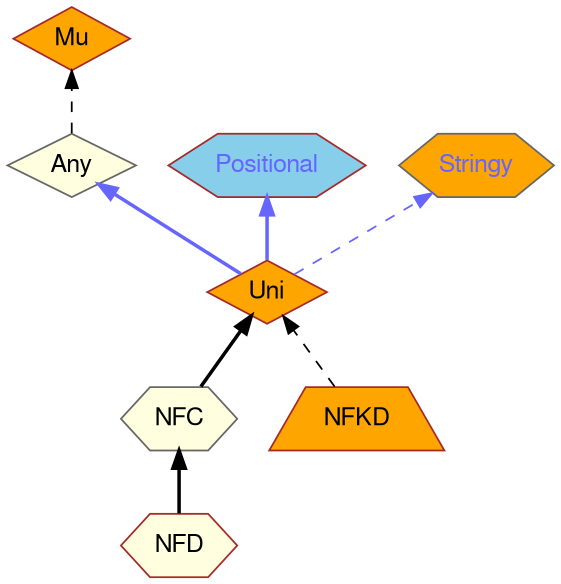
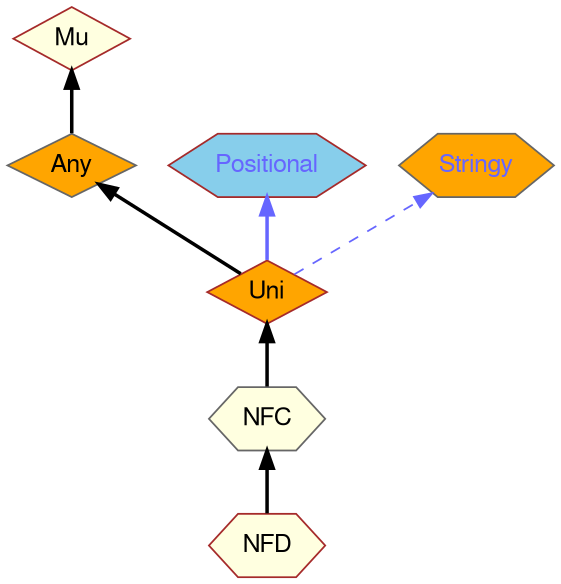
(72, 39) -> (72, 39)
(72, 111) -> (72, 111)
(72, 165) -> (72, 165)
(177, 234) -> (177, 234)
(357, 419) -> none
